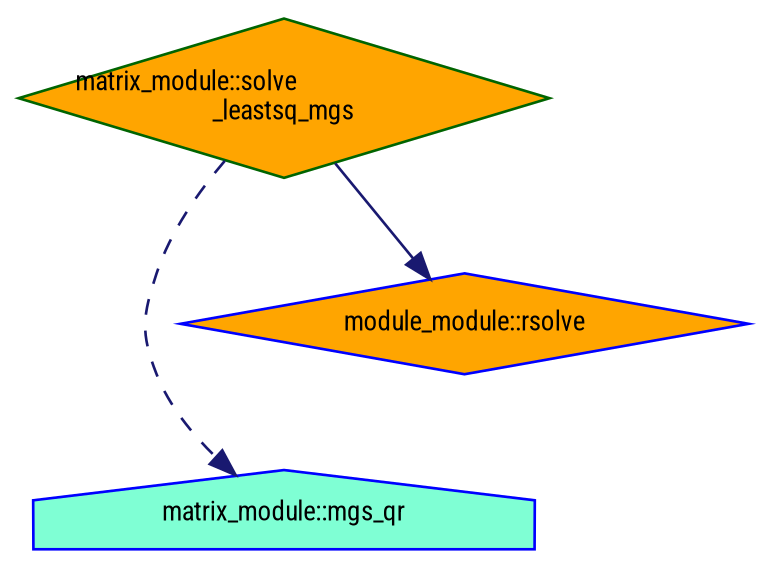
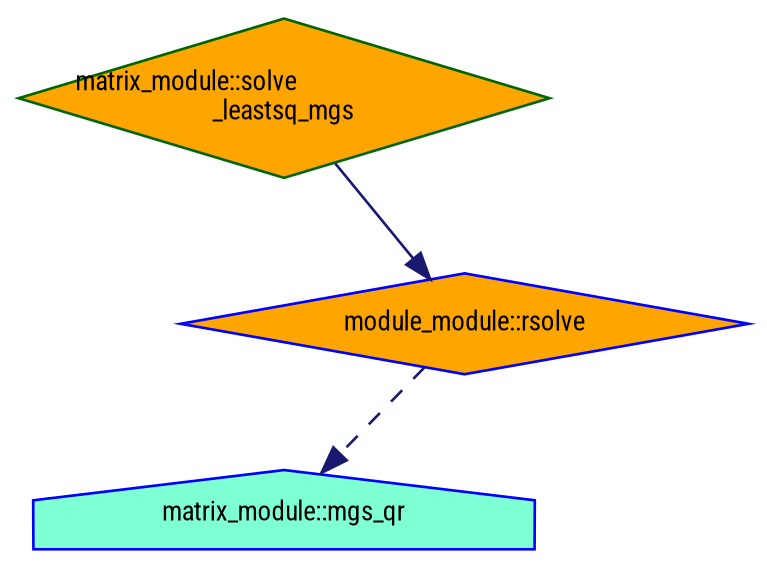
(147, 309) -> (382, 411)
